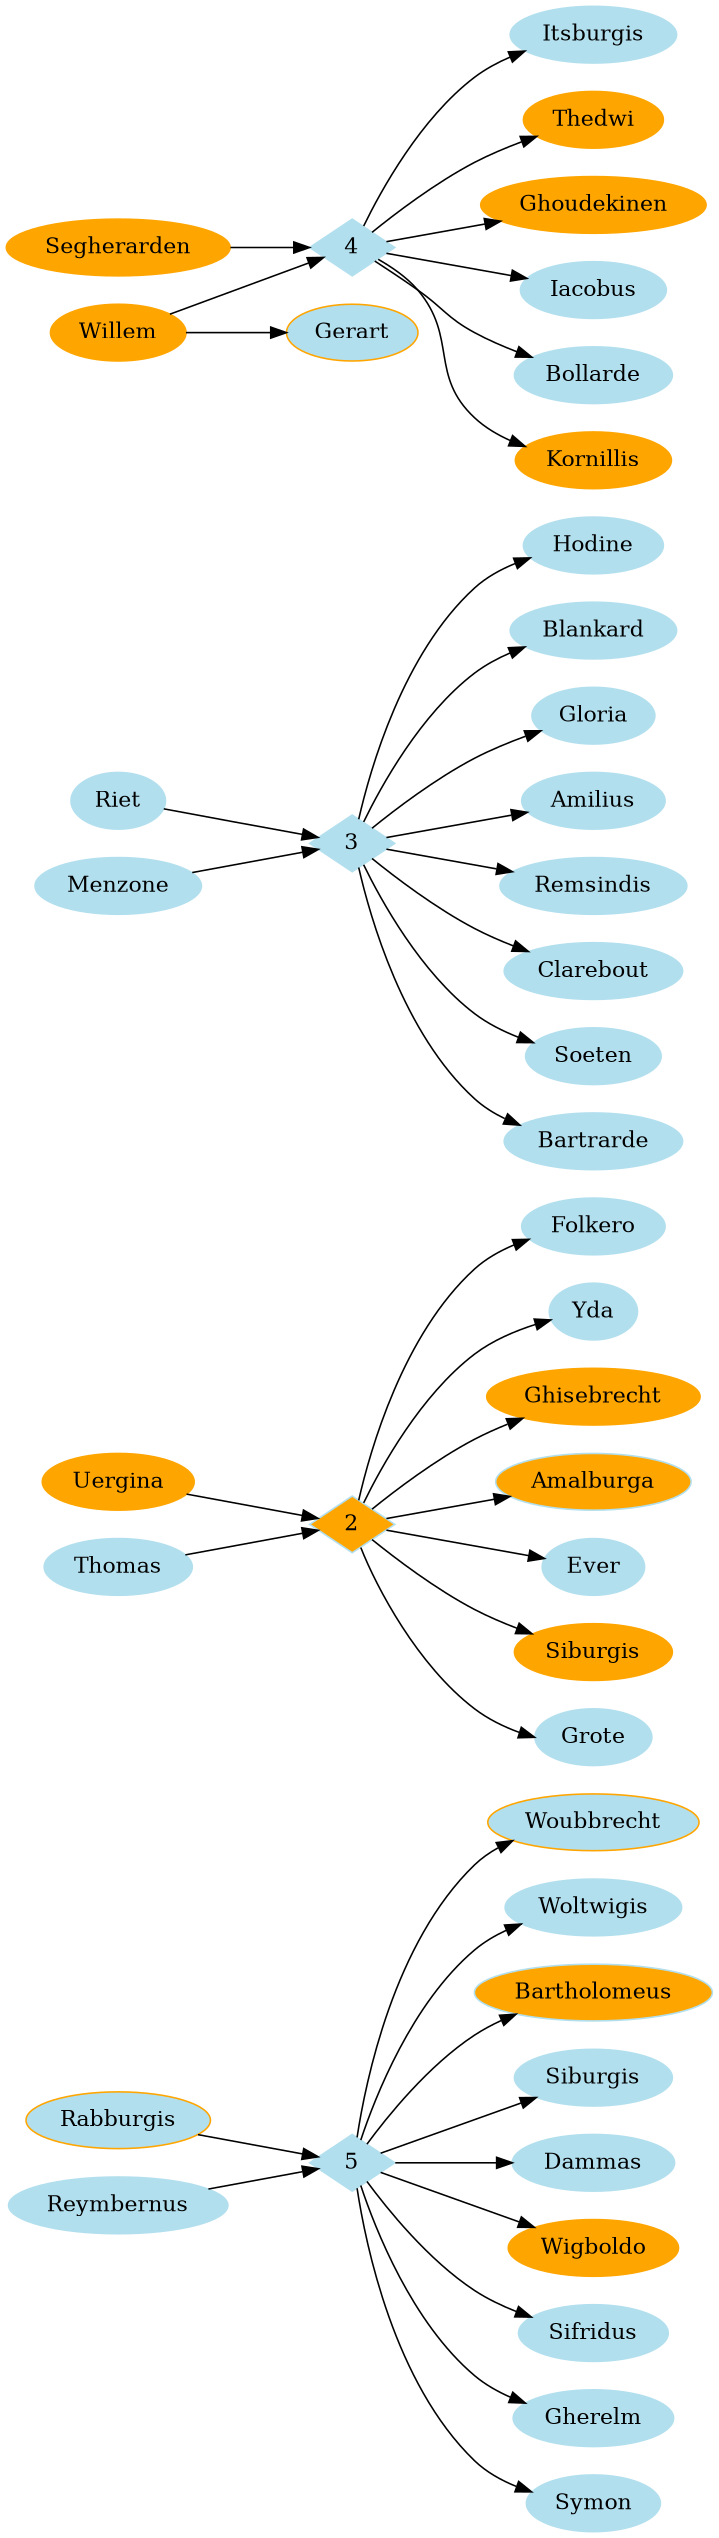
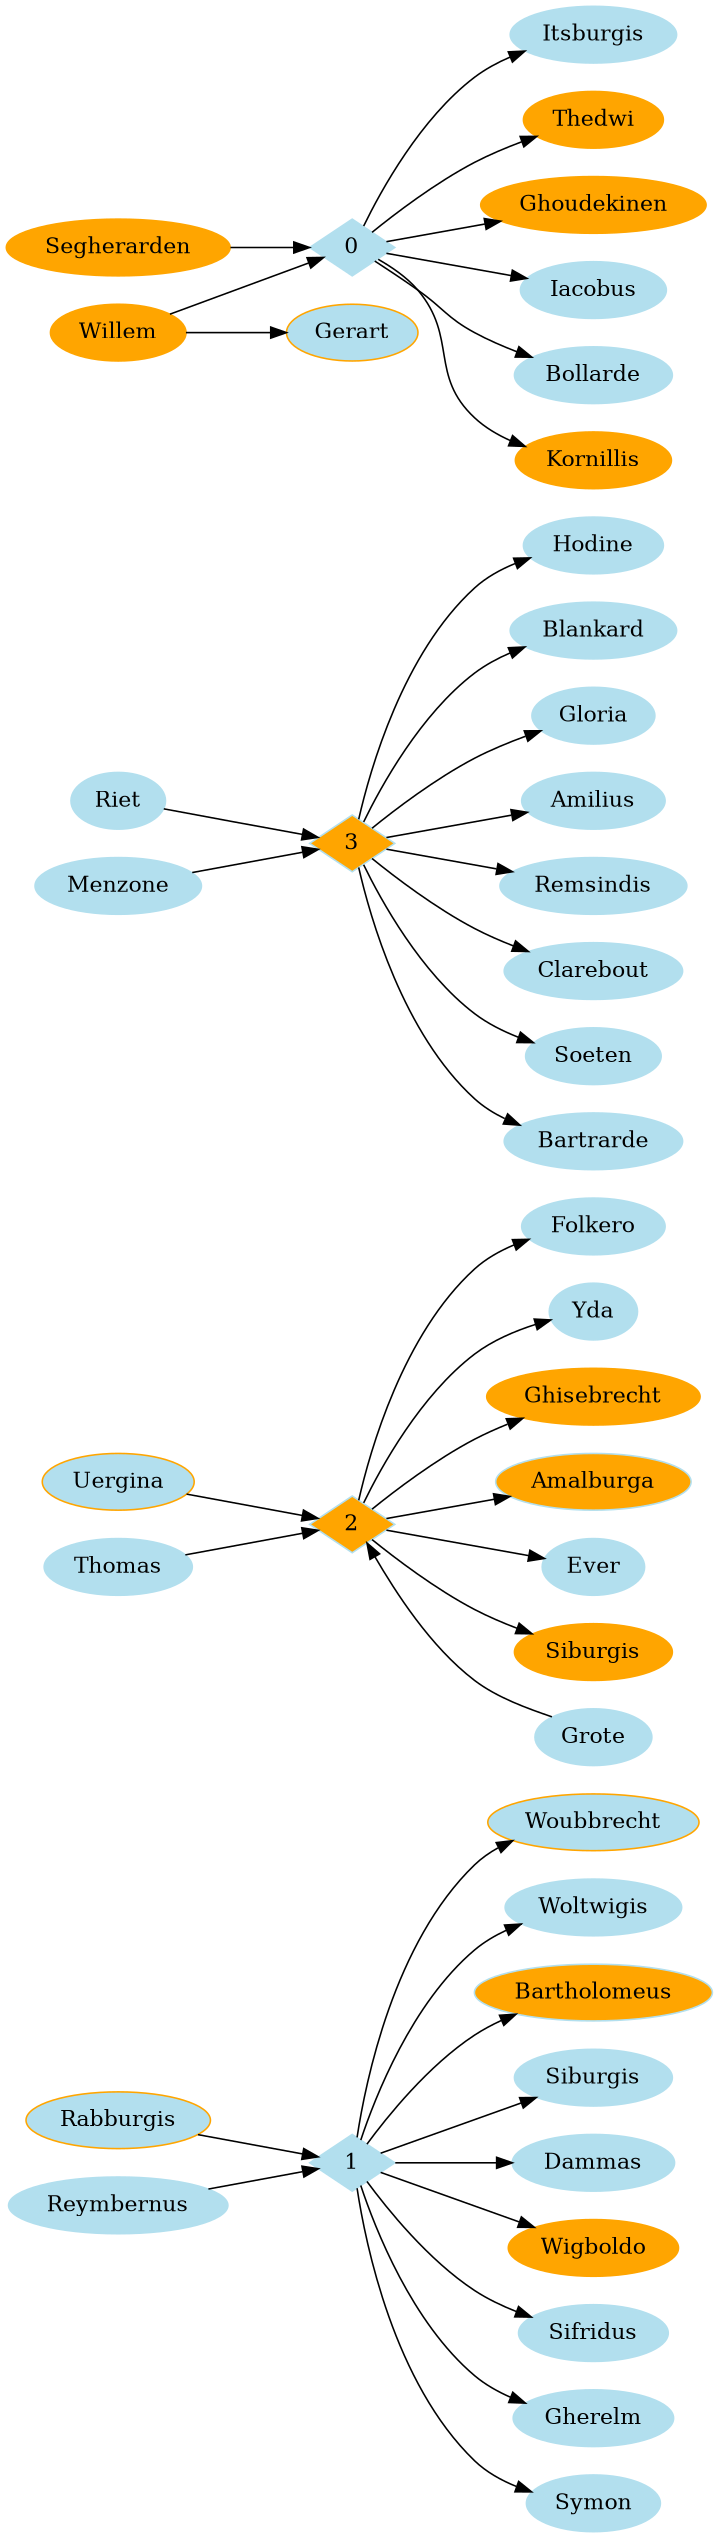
(352, 247) -> (352, 247)
(352, 843) -> (352, 843)
(118, 1482) -> (118, 1482)
(423, 1656) -> (447, 1656)
(352, 2163) -> (352, 2163)
